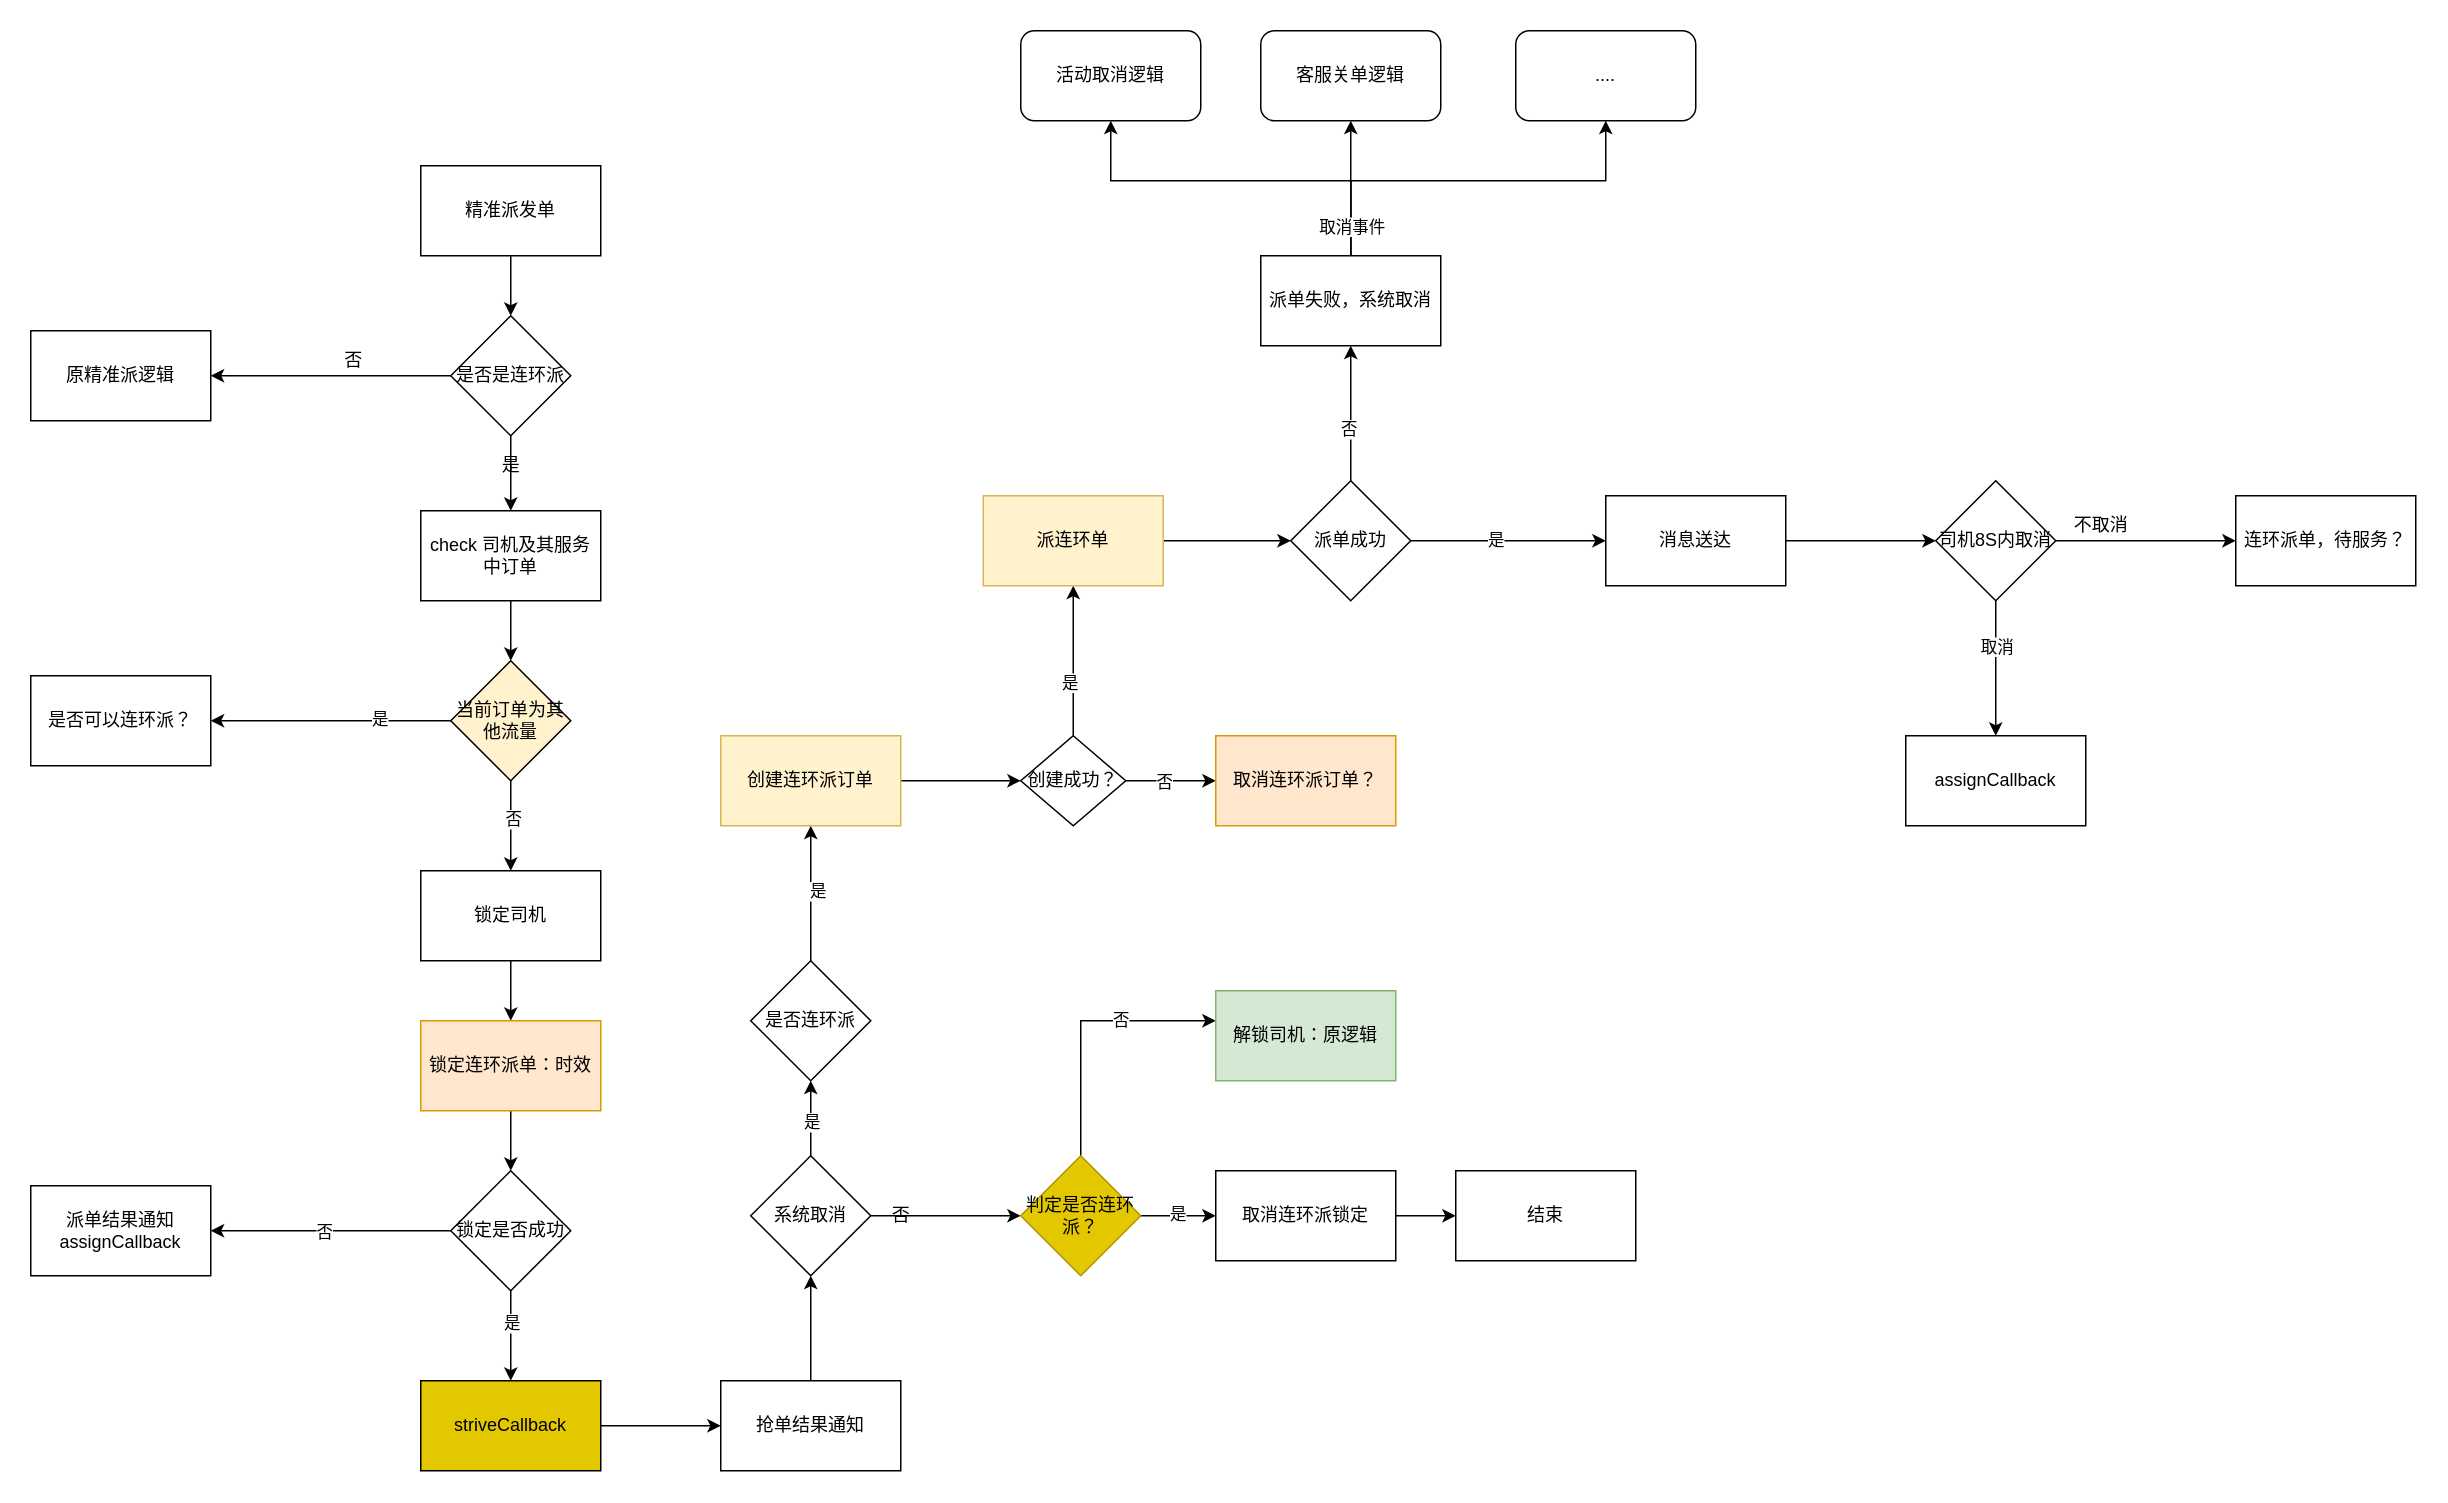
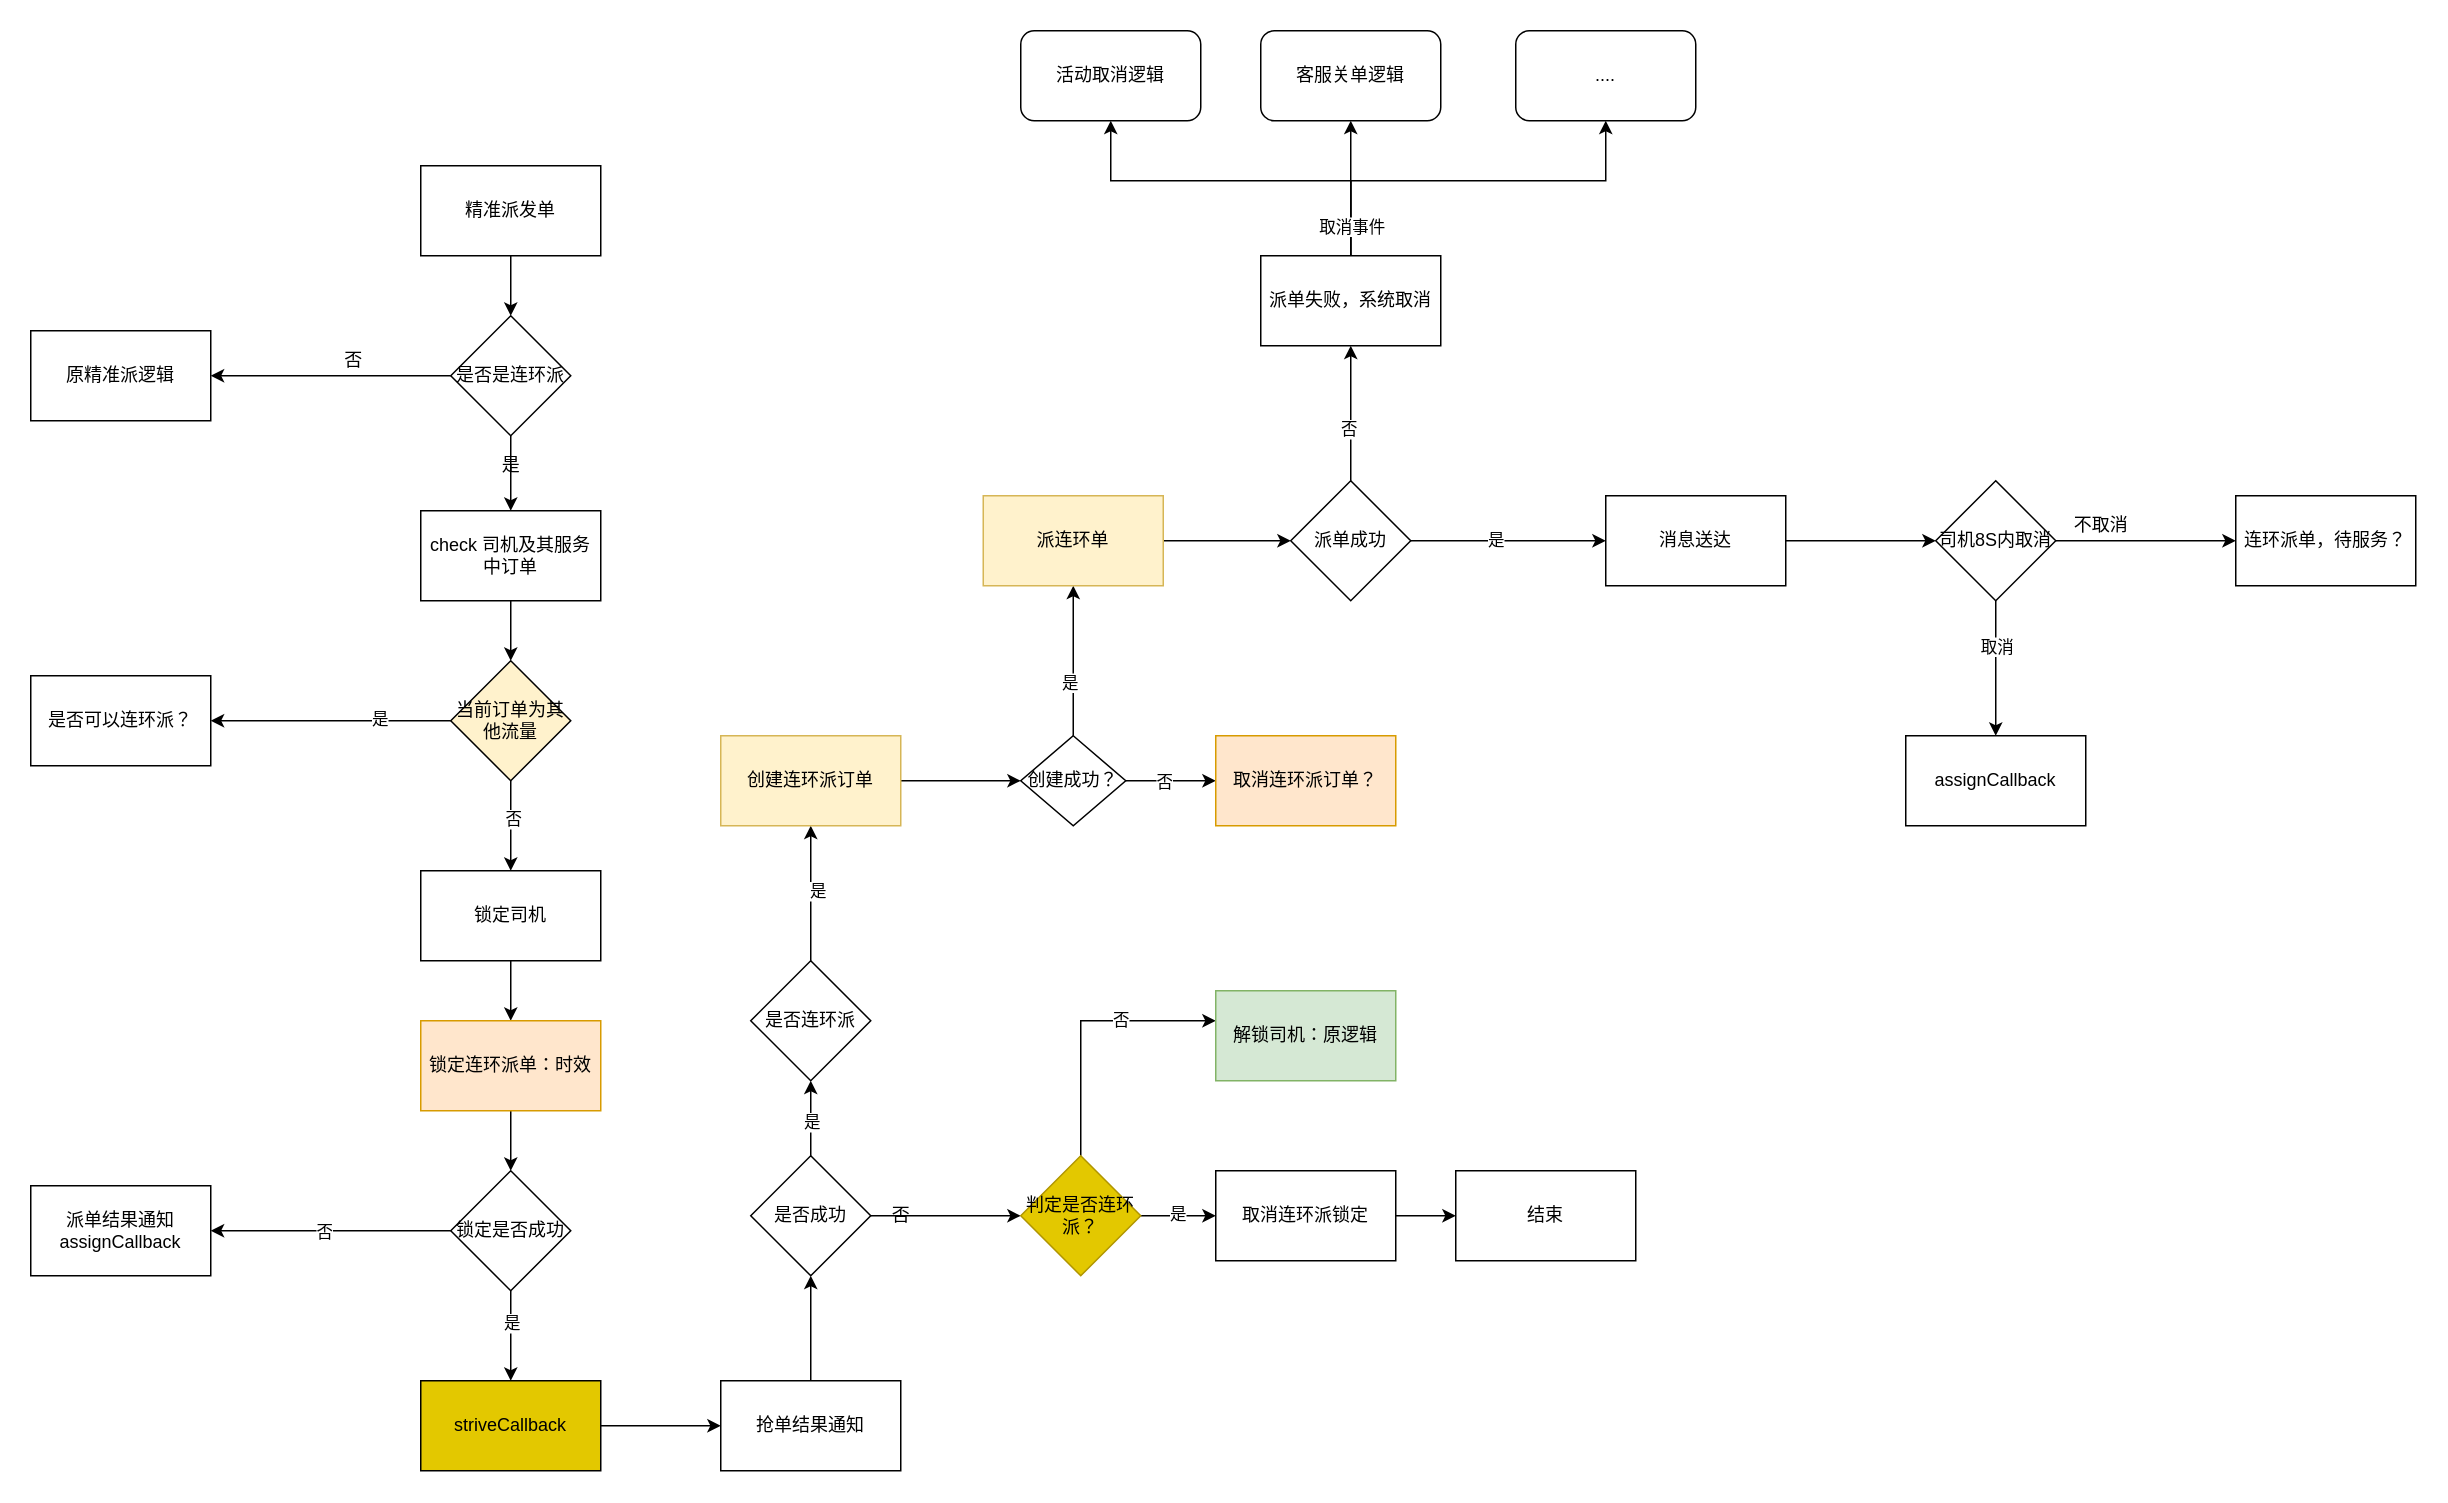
(811, 1216) -> (811, 1216)
